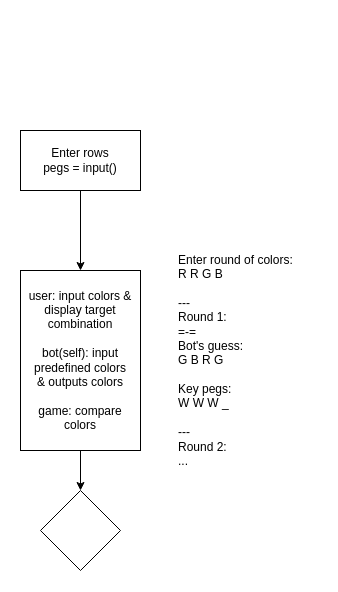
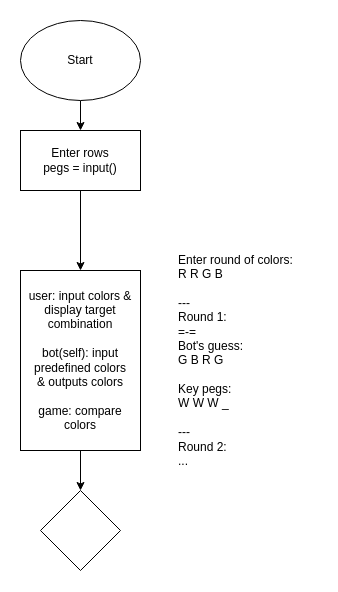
none -> (81, 61)
none -> (81, 120)
